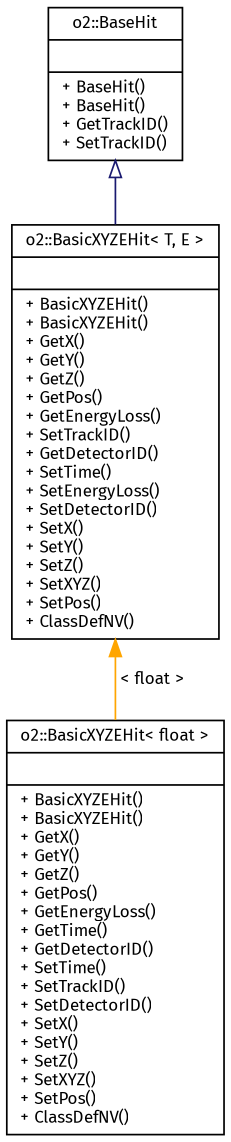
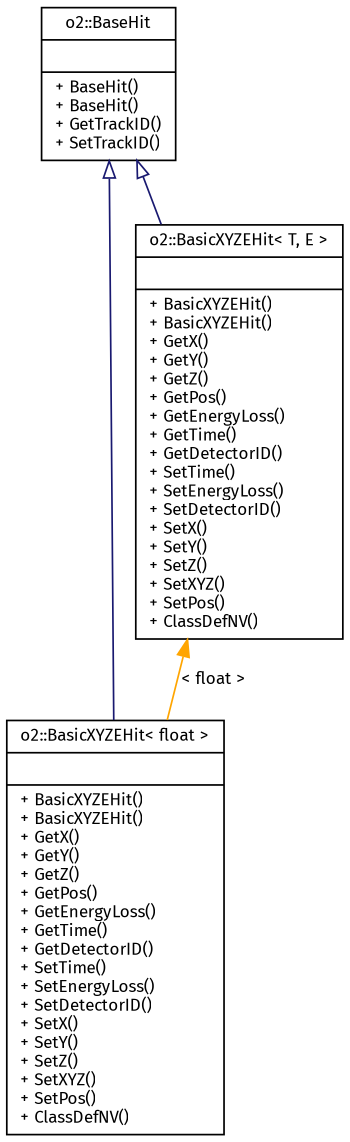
(78, 435) -> (193, 435)
none -> (112, 449)
(73, 987) -> (87, 987)
